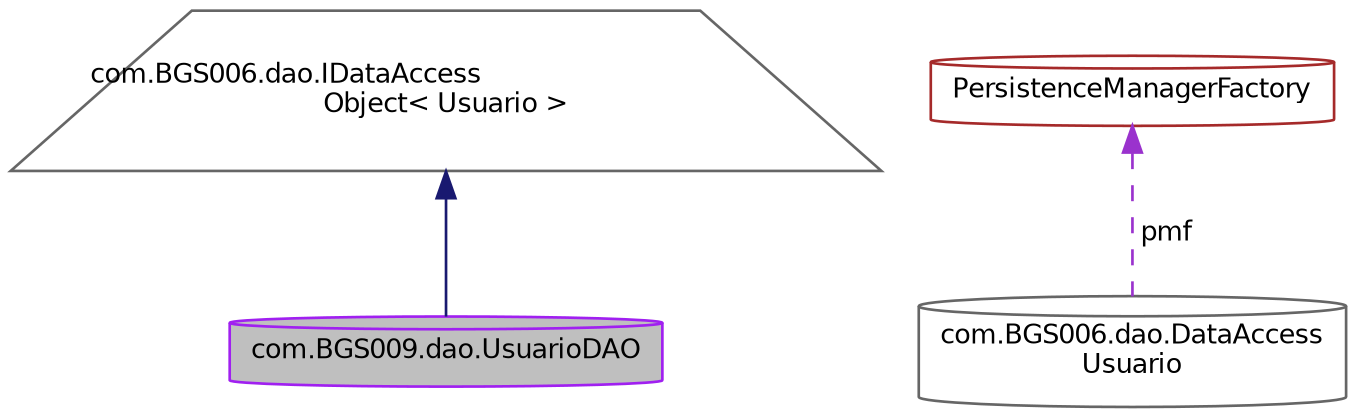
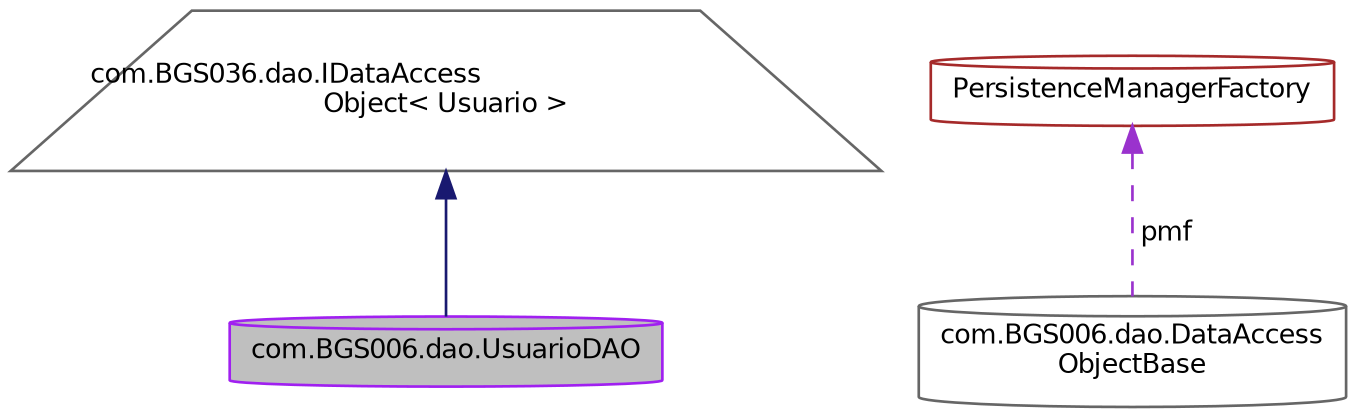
(446, 91) -> (446, 91)
(446, 352) -> (446, 352)
(1132, 352) -> (1132, 352)
